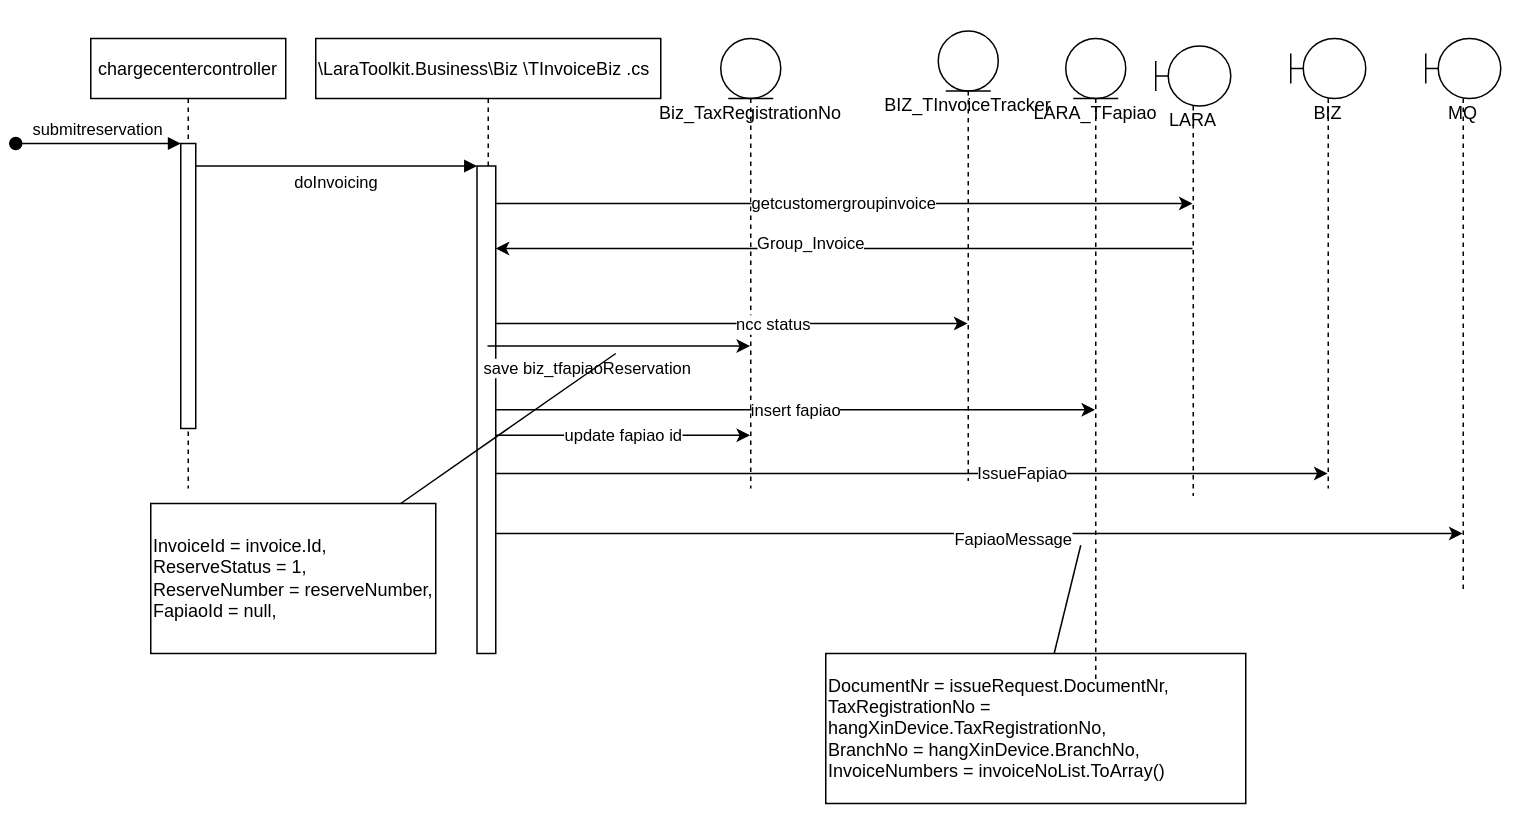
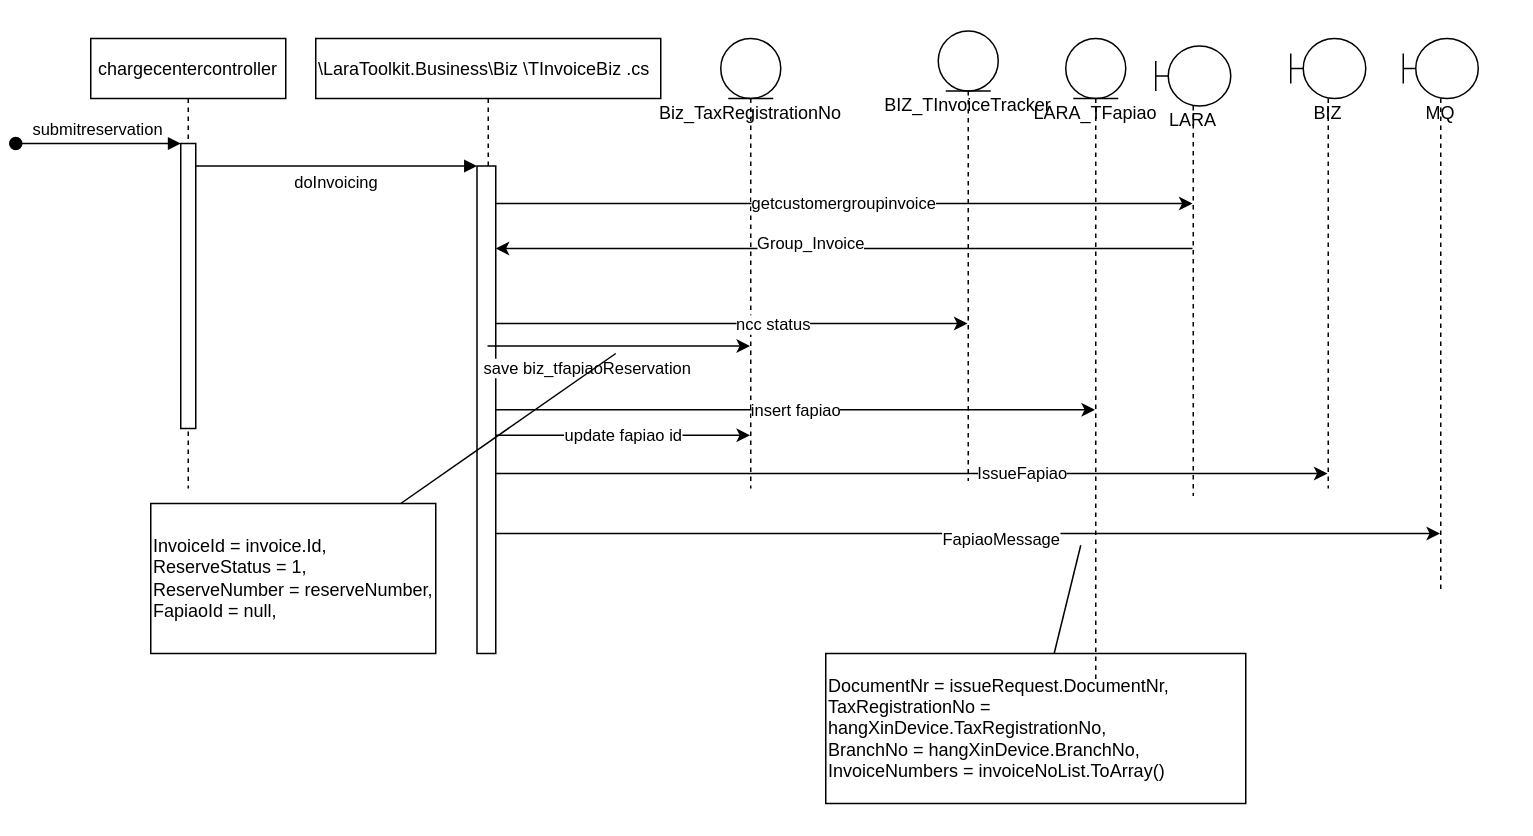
(1463, 316) -> (1441, 316)
